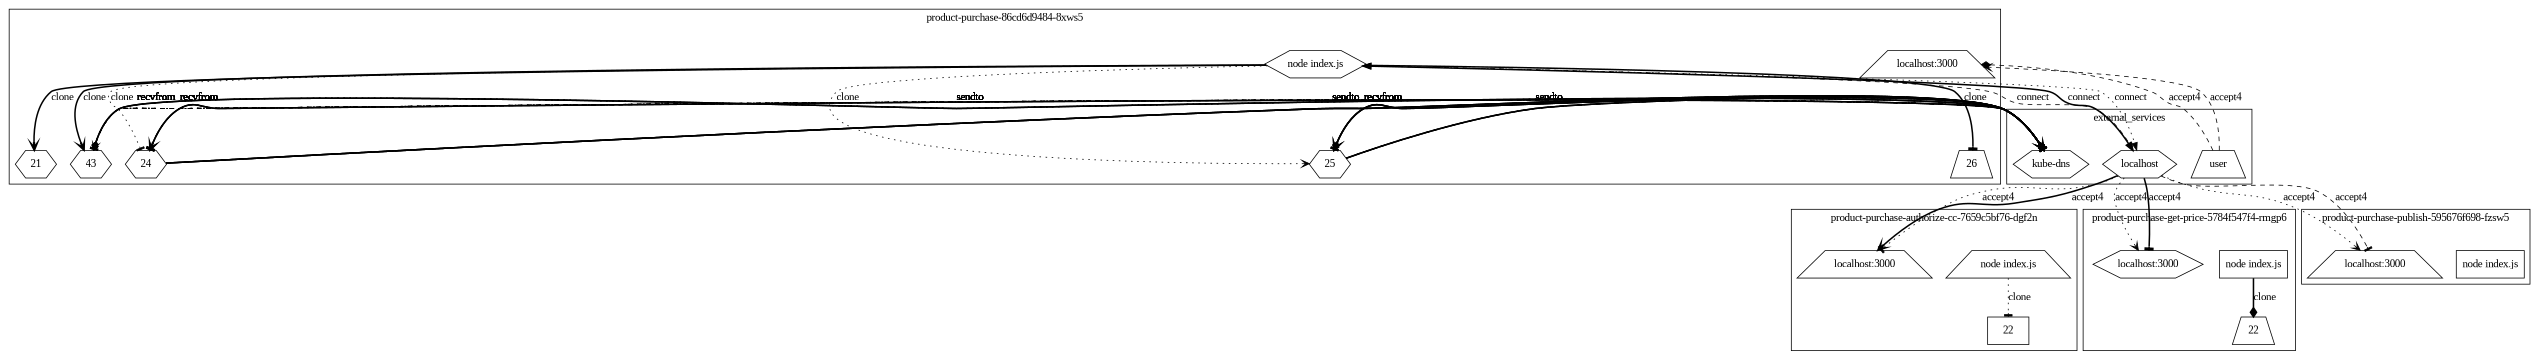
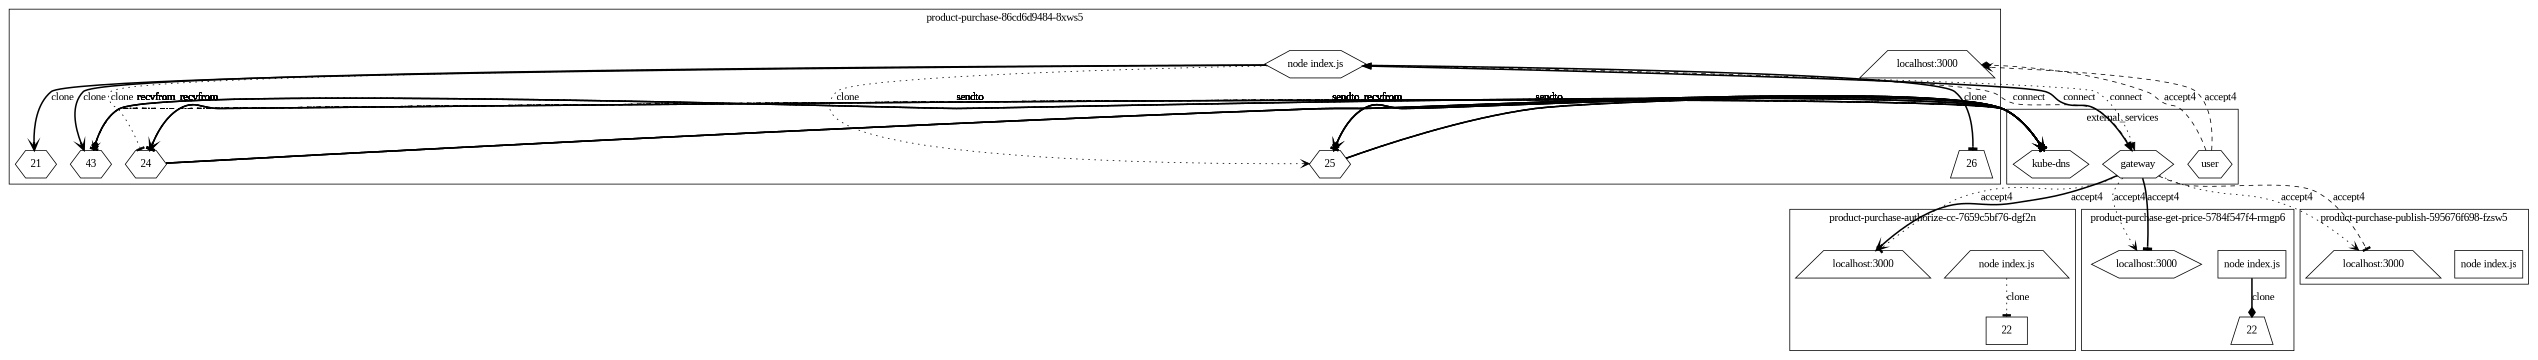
(2140, 164) -> (2138, 164)
(2218, 164) -> (2210, 164)
